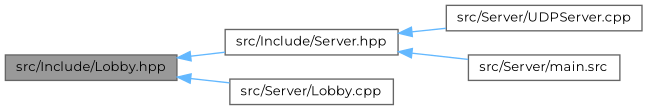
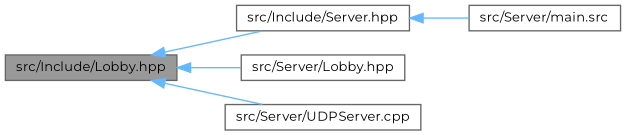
(429, 30) -> (214, 94)
(312, 92) -> (323, 68)
